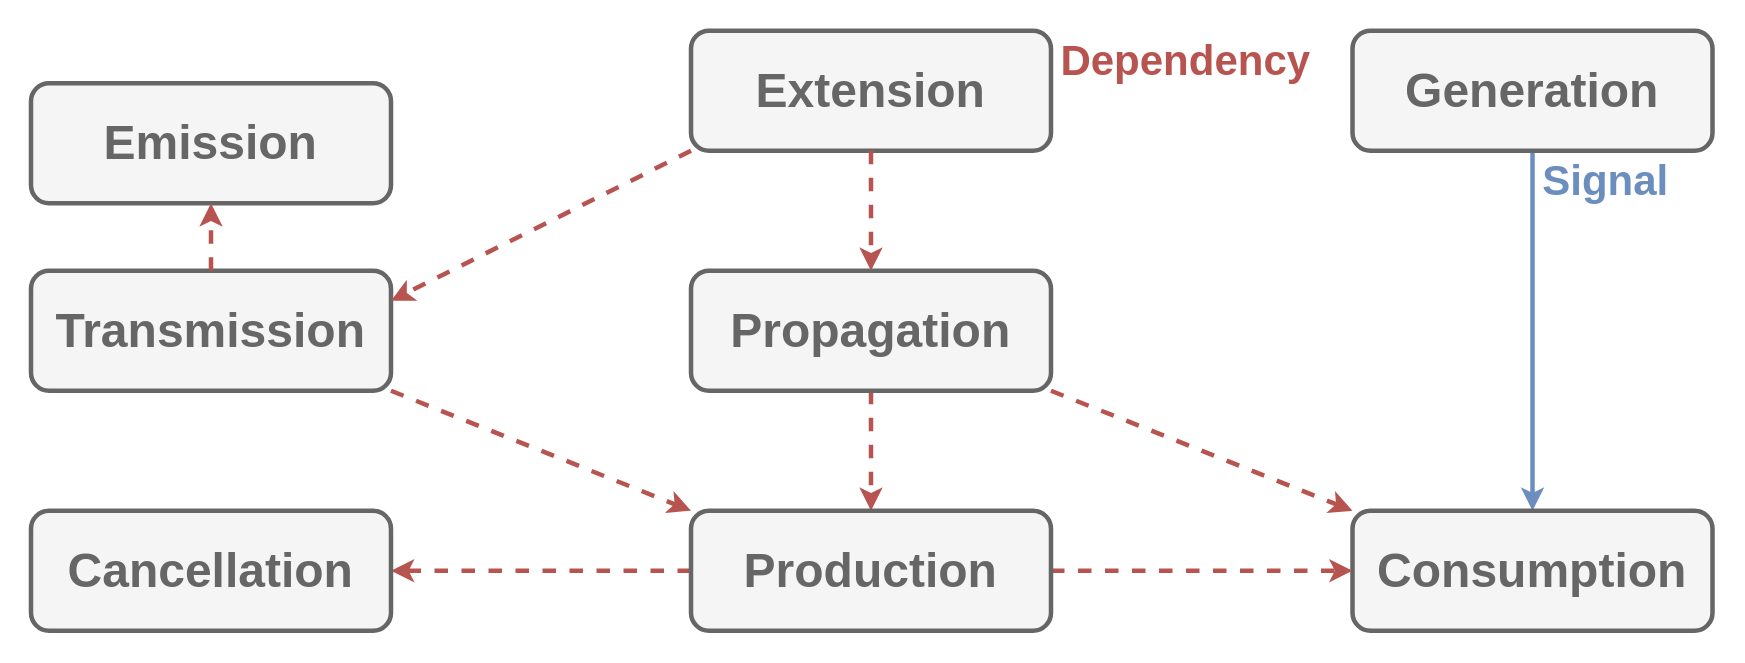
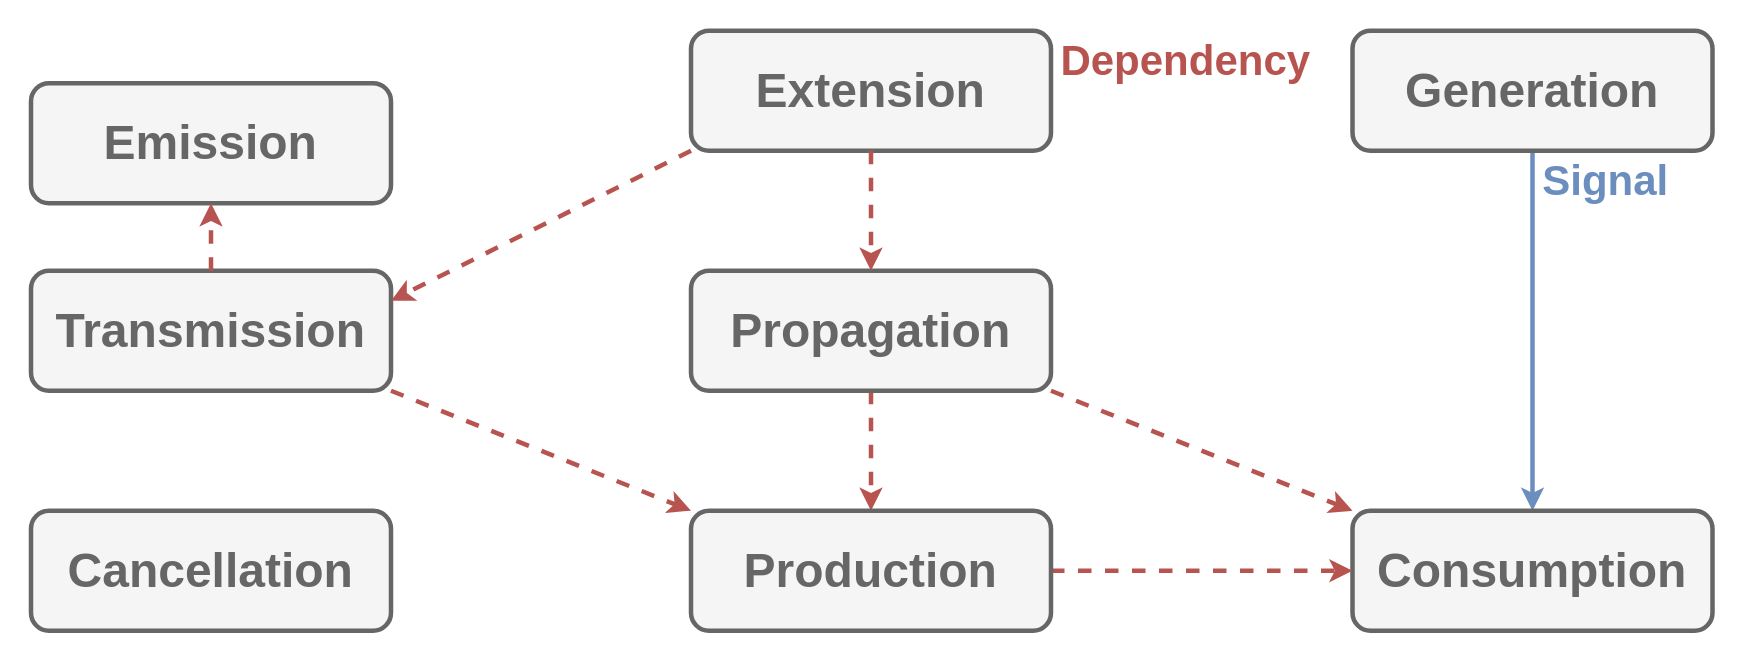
(657, 571) -> none
